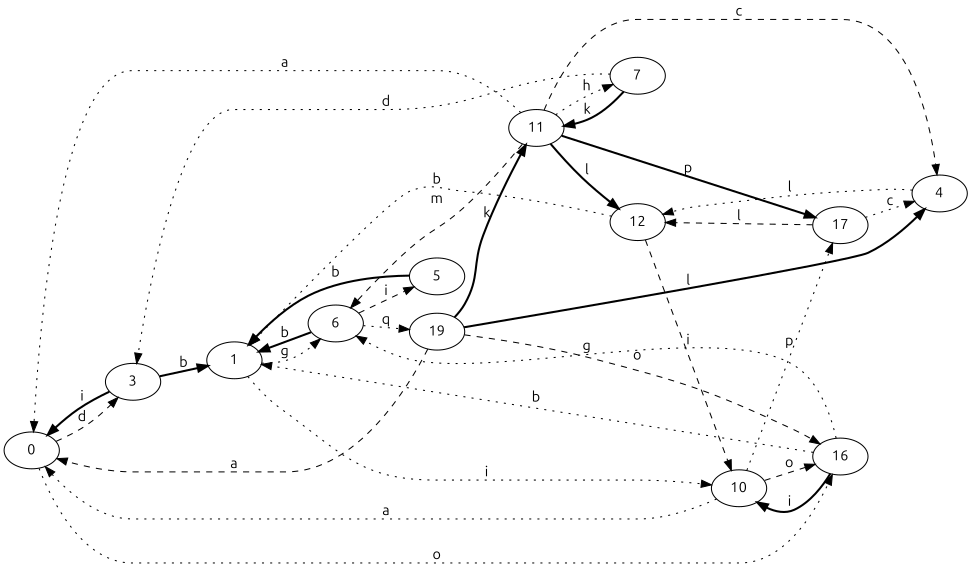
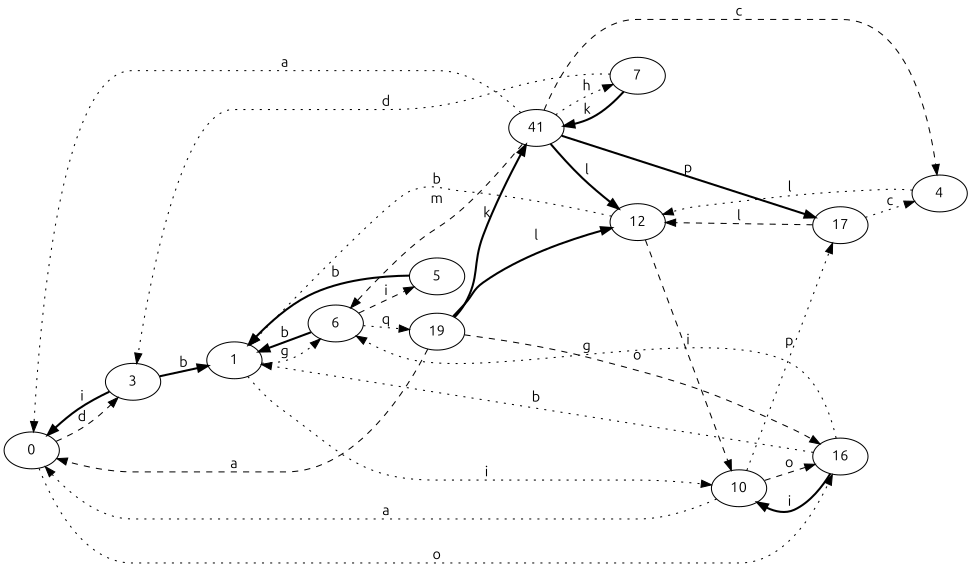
(536, 128) -> (536, 128)
(697, 287) -> (520, 261)
